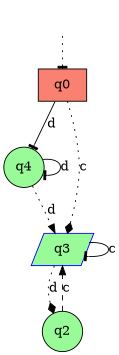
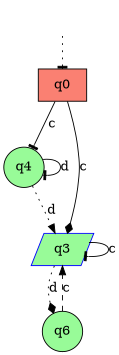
(52, 124) -> (52, 124)
(79, 162) -> (79, 162)
(62, 331) -> (62, 331)
